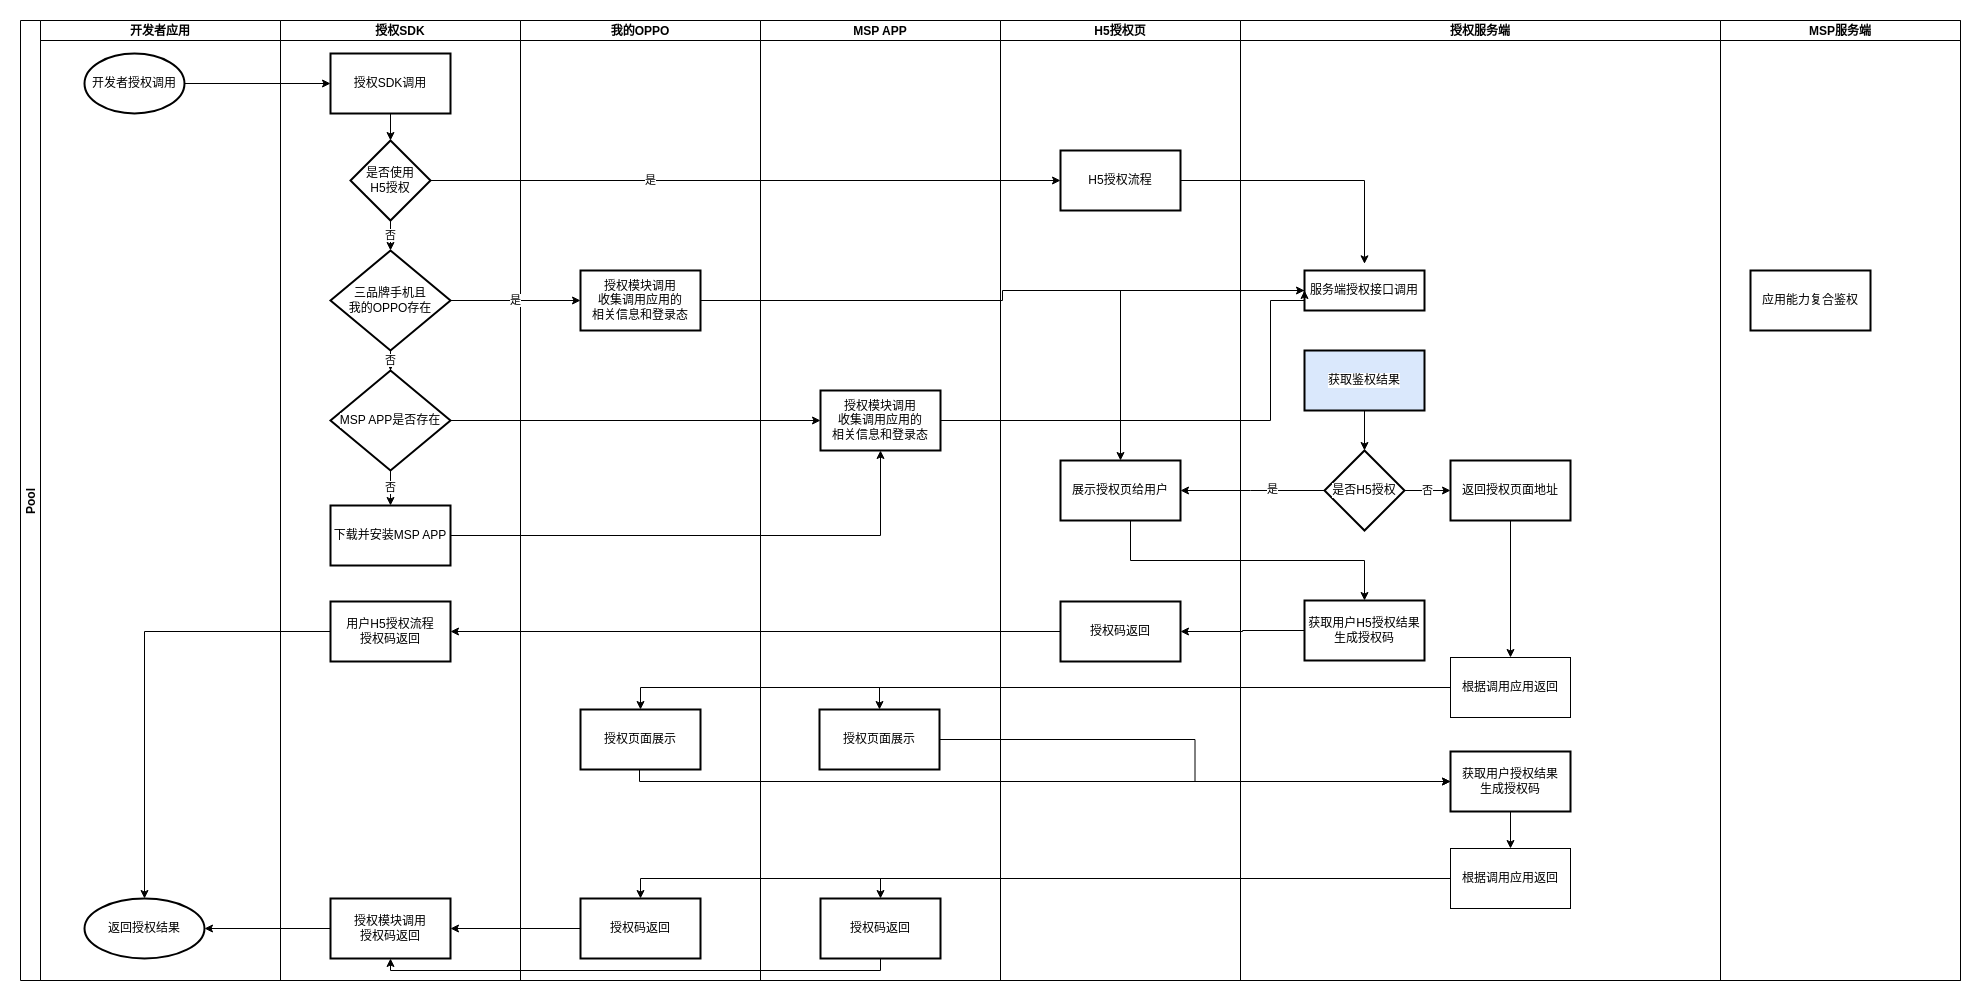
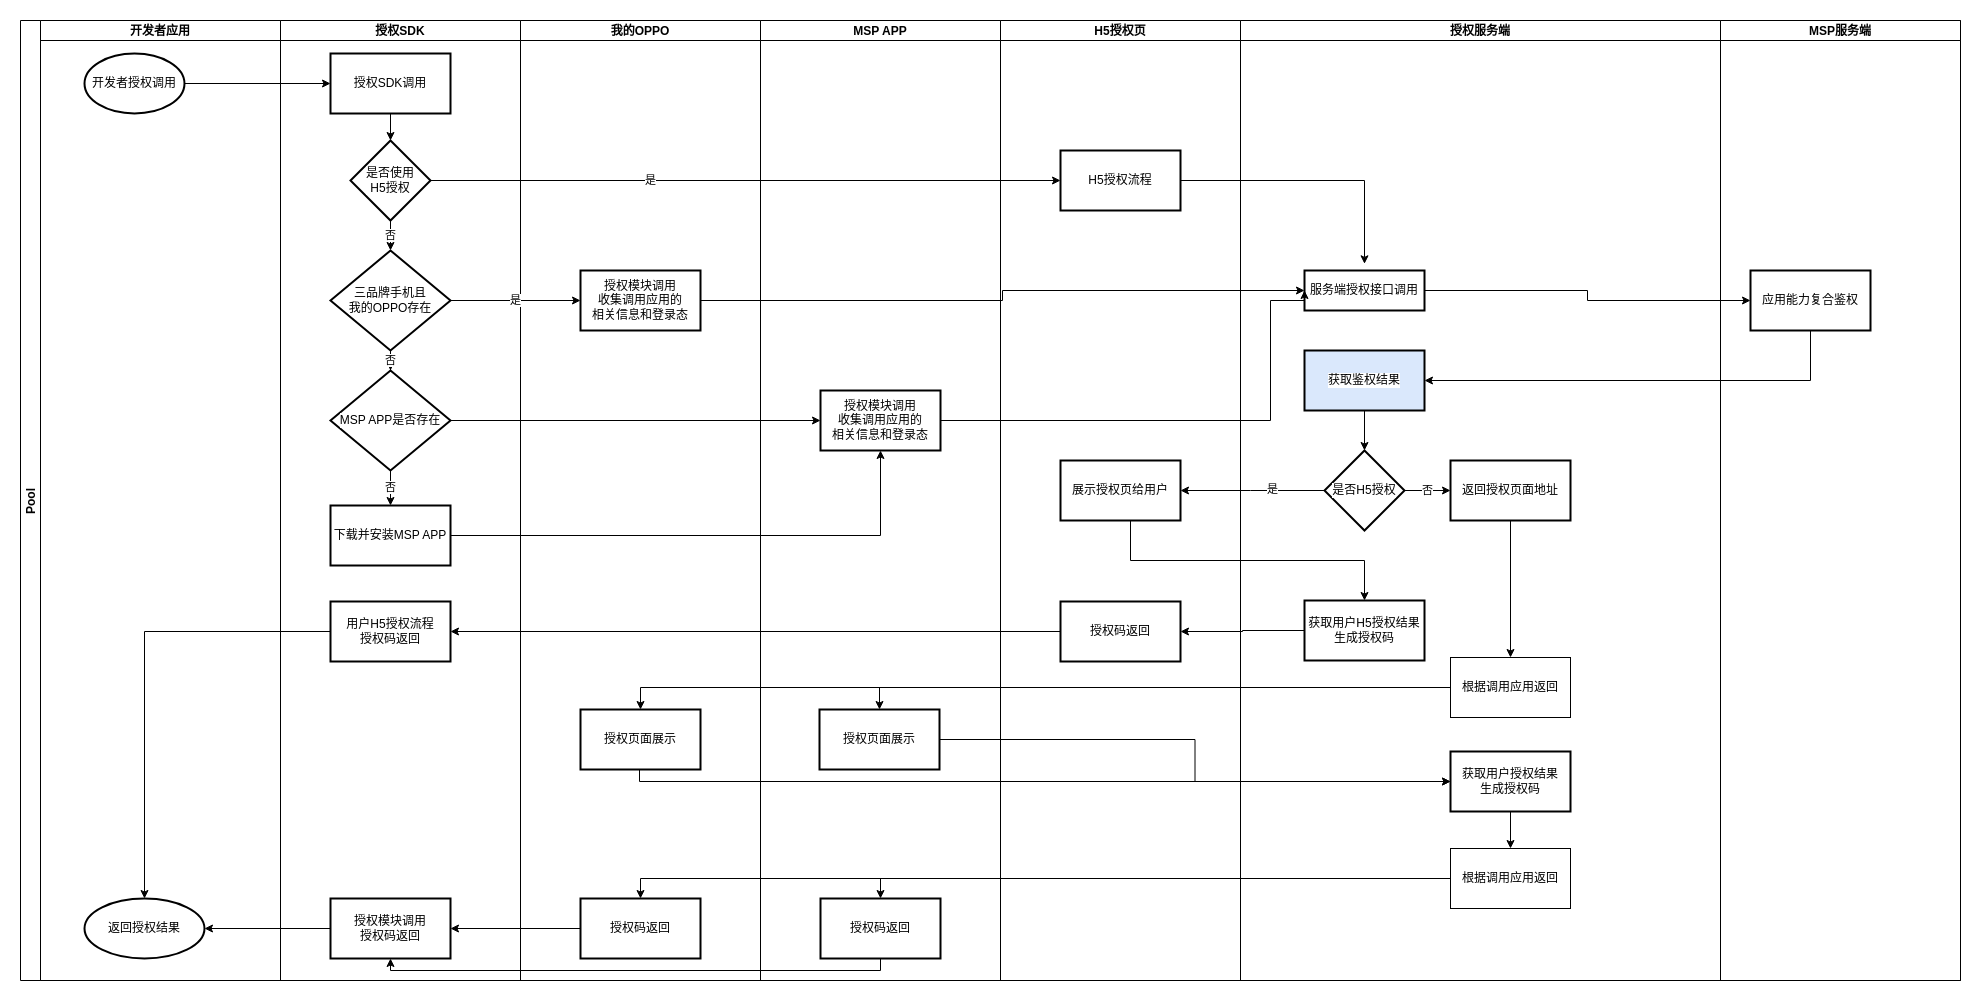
(1121, 373) -> (1588, 292)
none -> (1646, 381)
